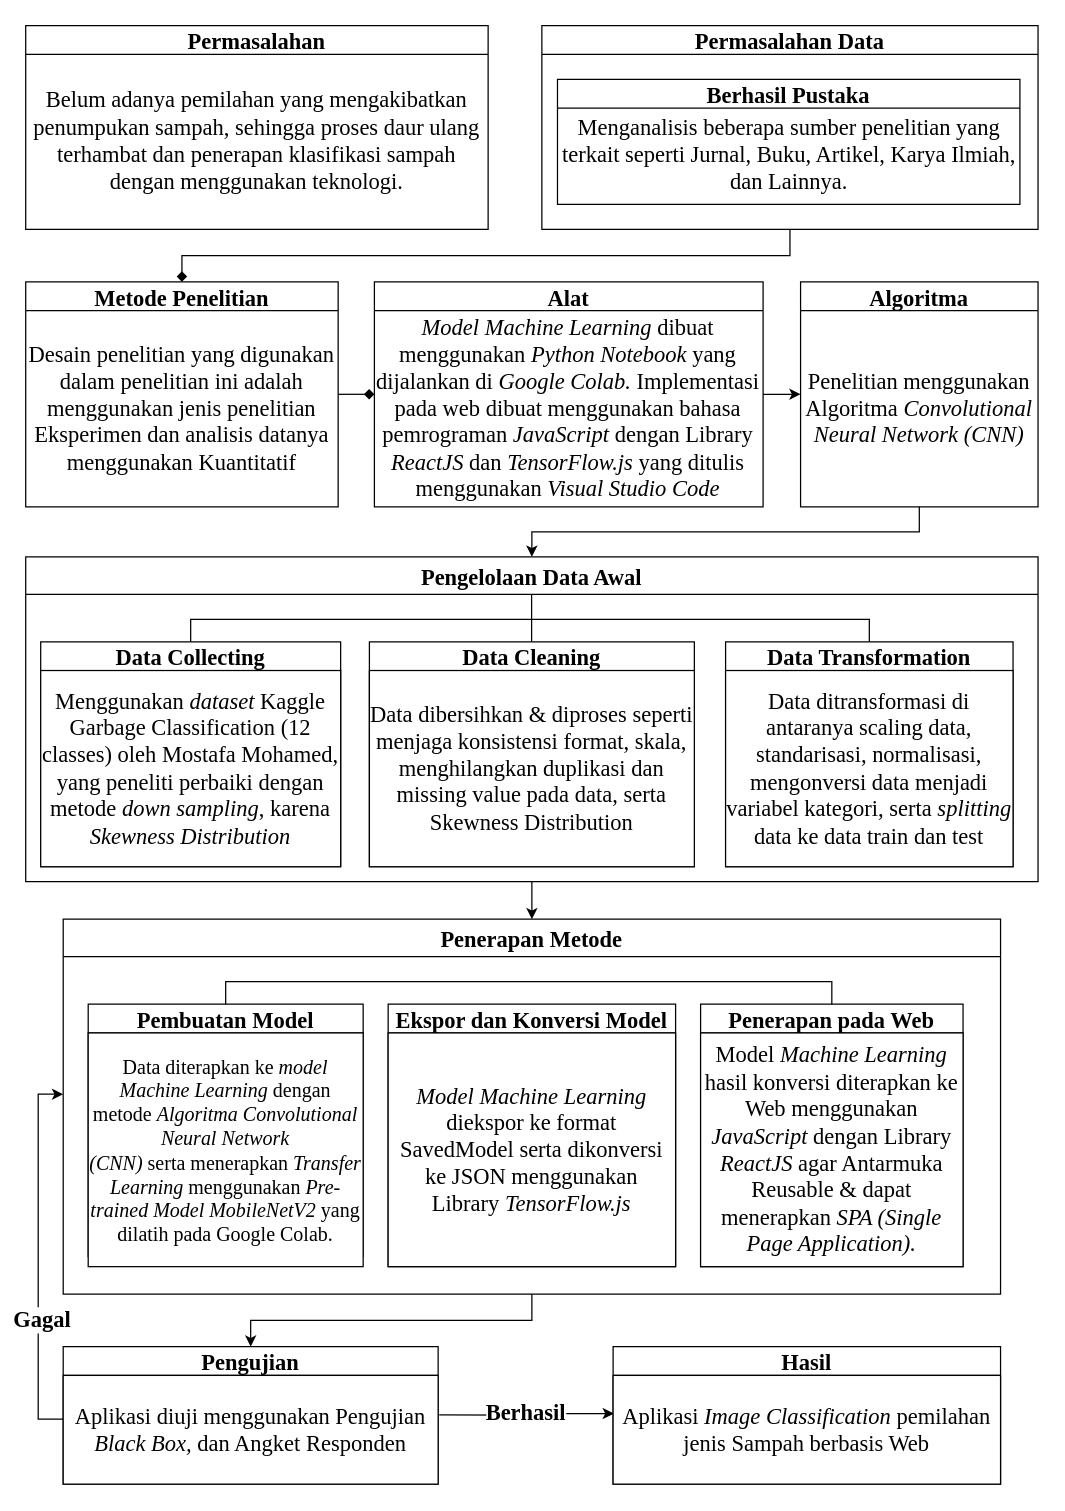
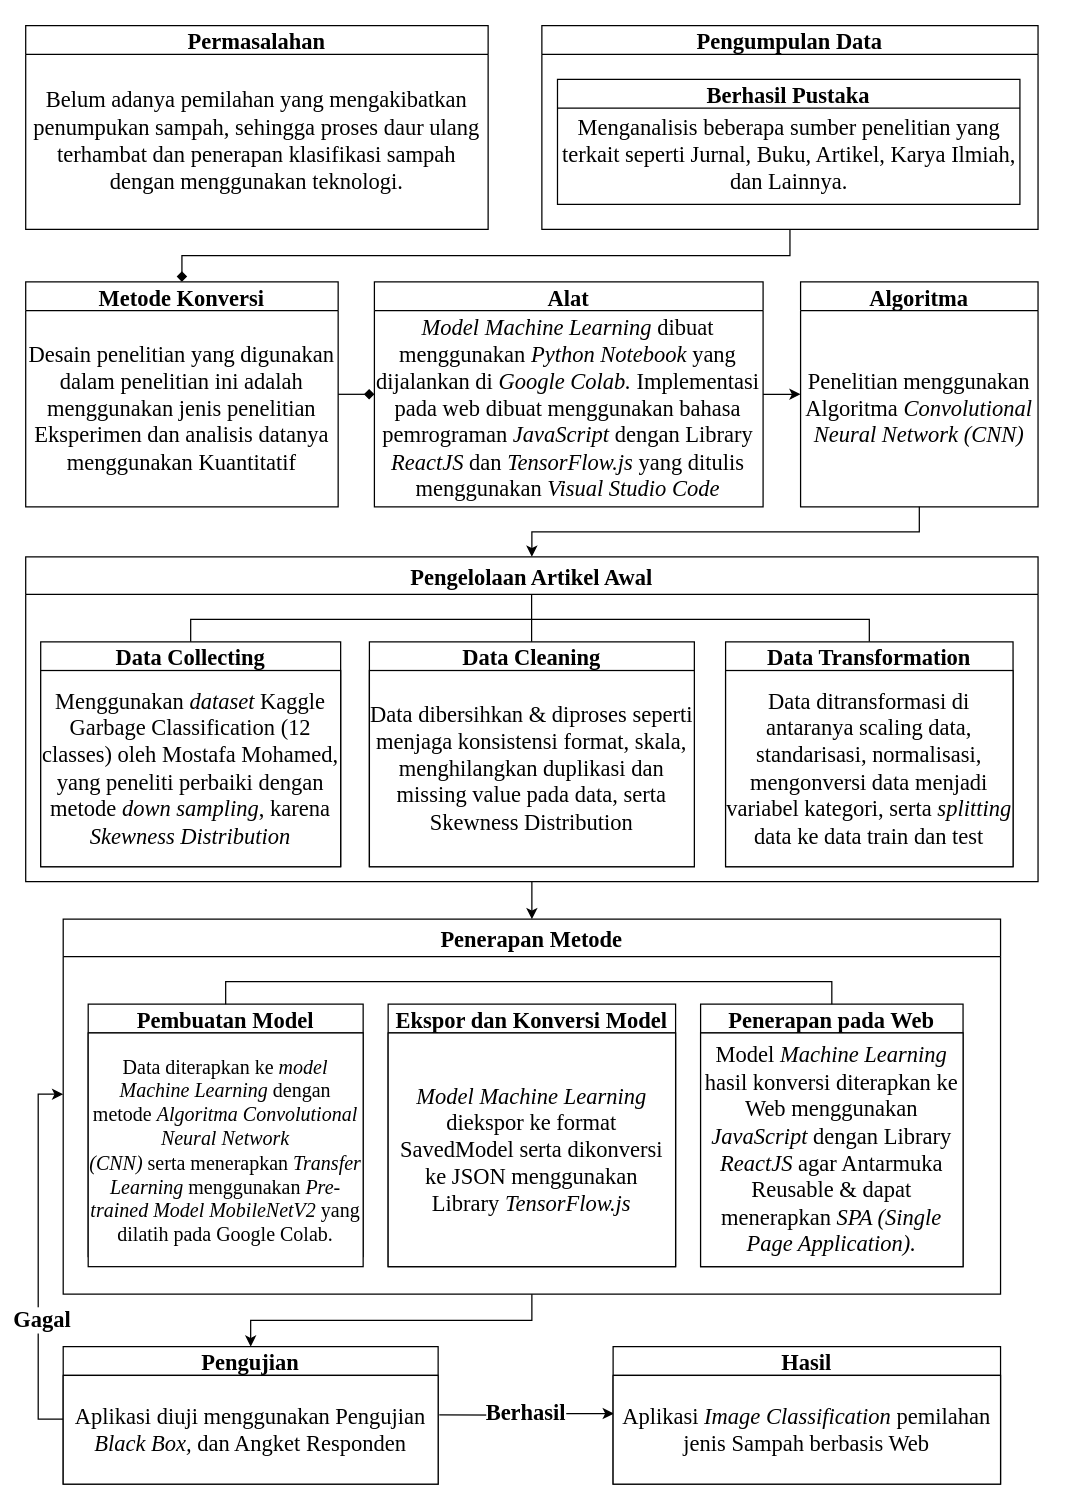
(789, 42) -> (789, 42)
(181, 298) -> (181, 298)
(531, 578) -> (531, 578)
